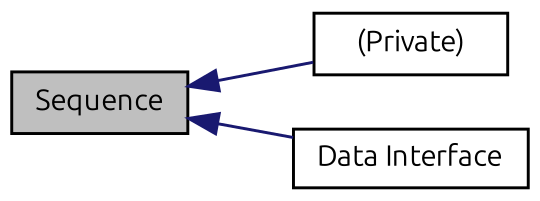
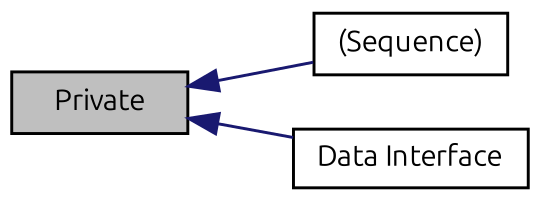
(411, 44) -> (411, 44)
(100, 103) -> (100, 103)
